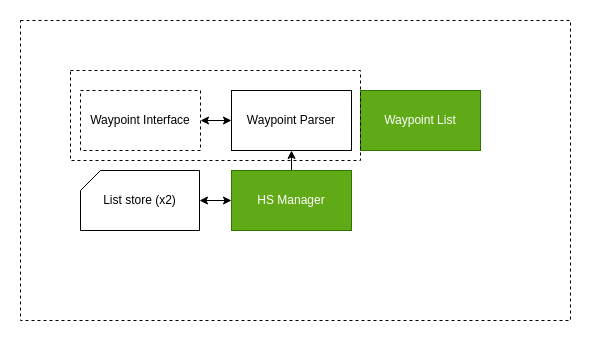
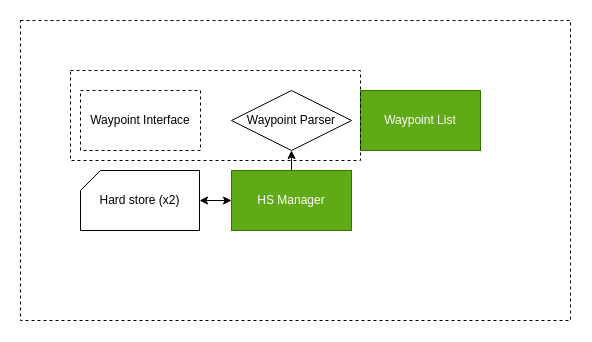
(216, 121) -> none
(292, 121) -> (292, 121)
(140, 201) -> (140, 201)
